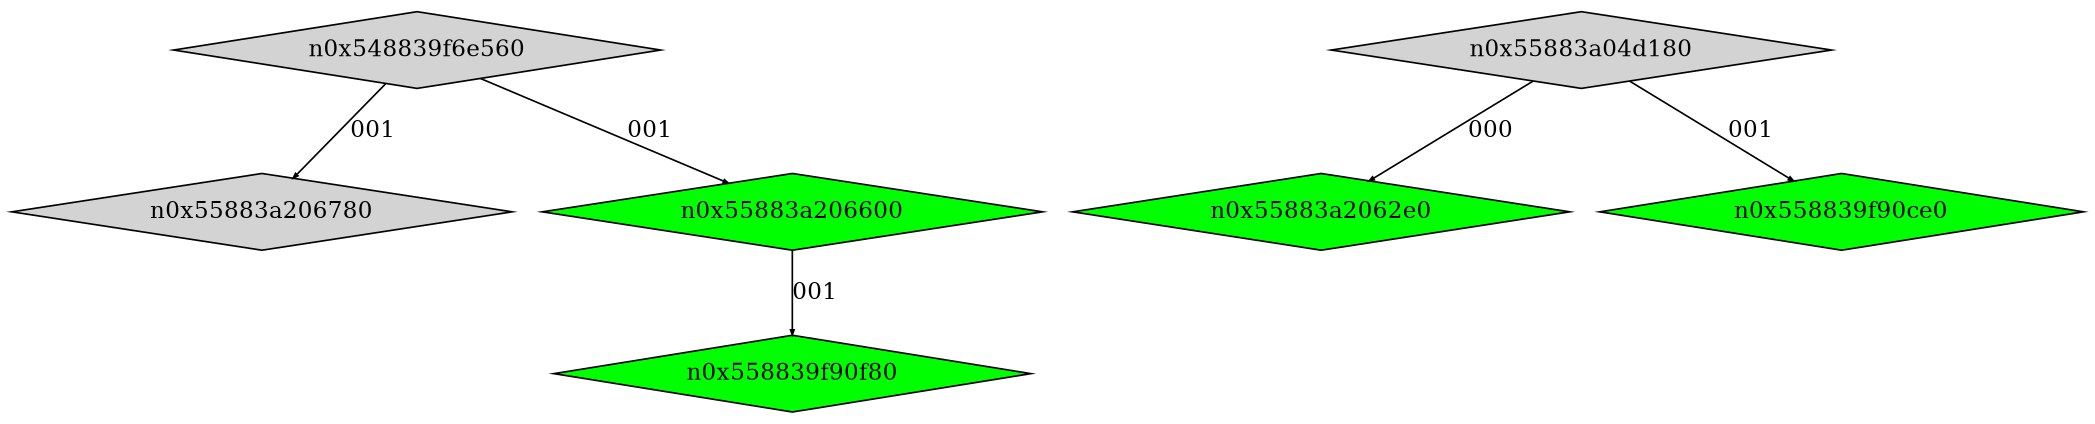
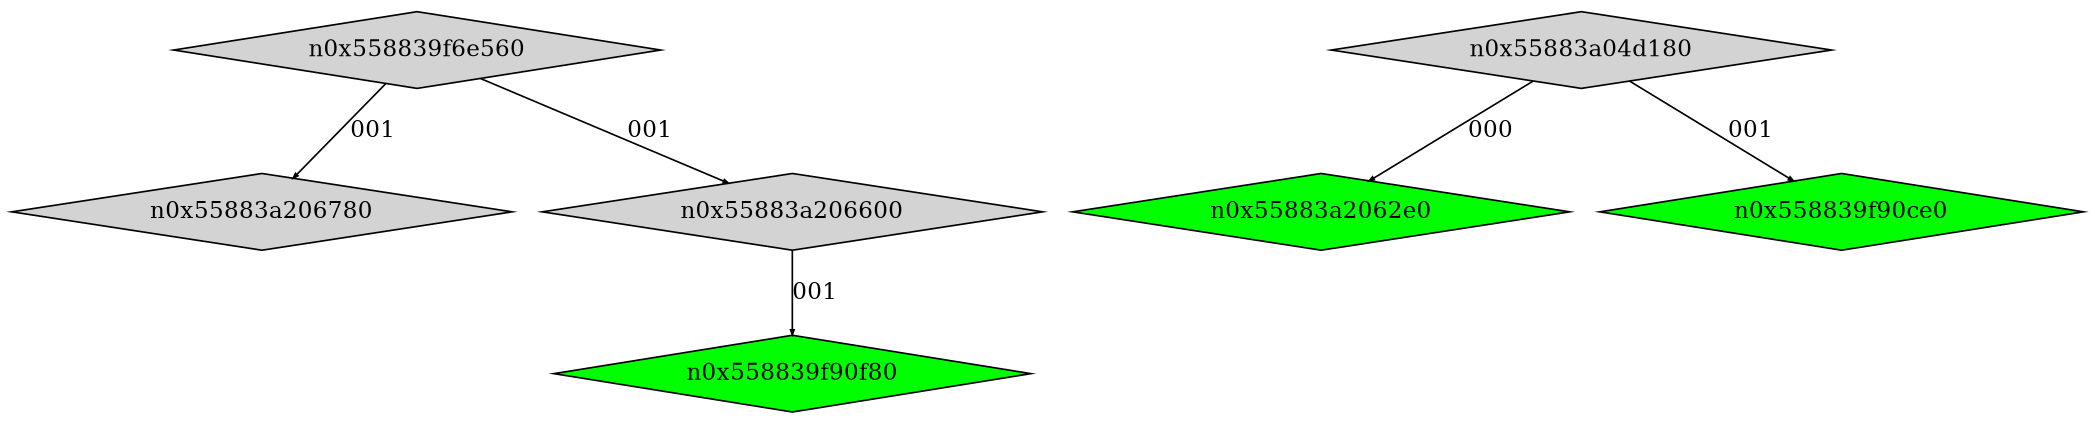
(417, 50) -> (417, 50)
(792, 212) -> (792, 212)
